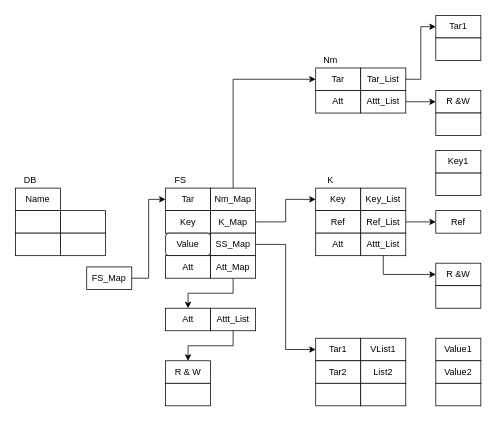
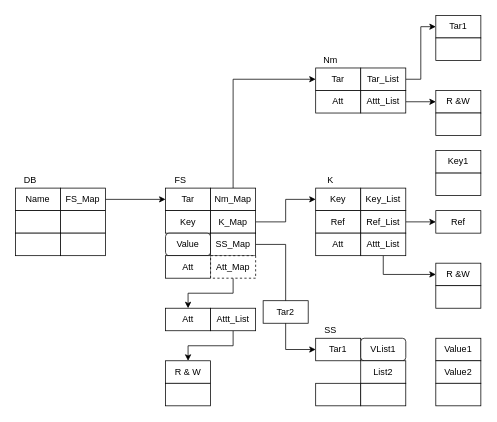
(233, 267) -> (233, 267)
(109, 278) -> (83, 199)
none -> (330, 330)
(383, 349) -> (383, 349)
(338, 372) -> (285, 312)
